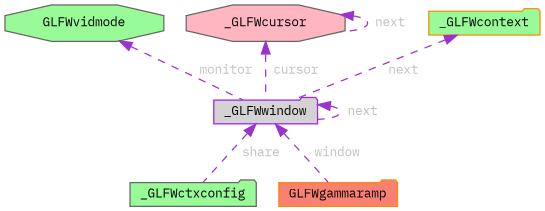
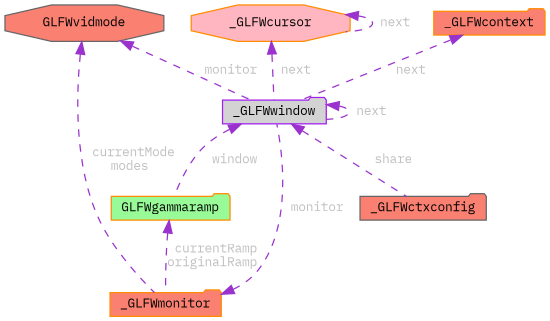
(84, 23) -> (84, 23)
(266, 23) -> (271, 23)
(484, 23) -> (489, 23)
(293, 71) -> (293, 71)
(193, 194) -> (423, 208)
(338, 194) -> (171, 208)
none -> (166, 304)
